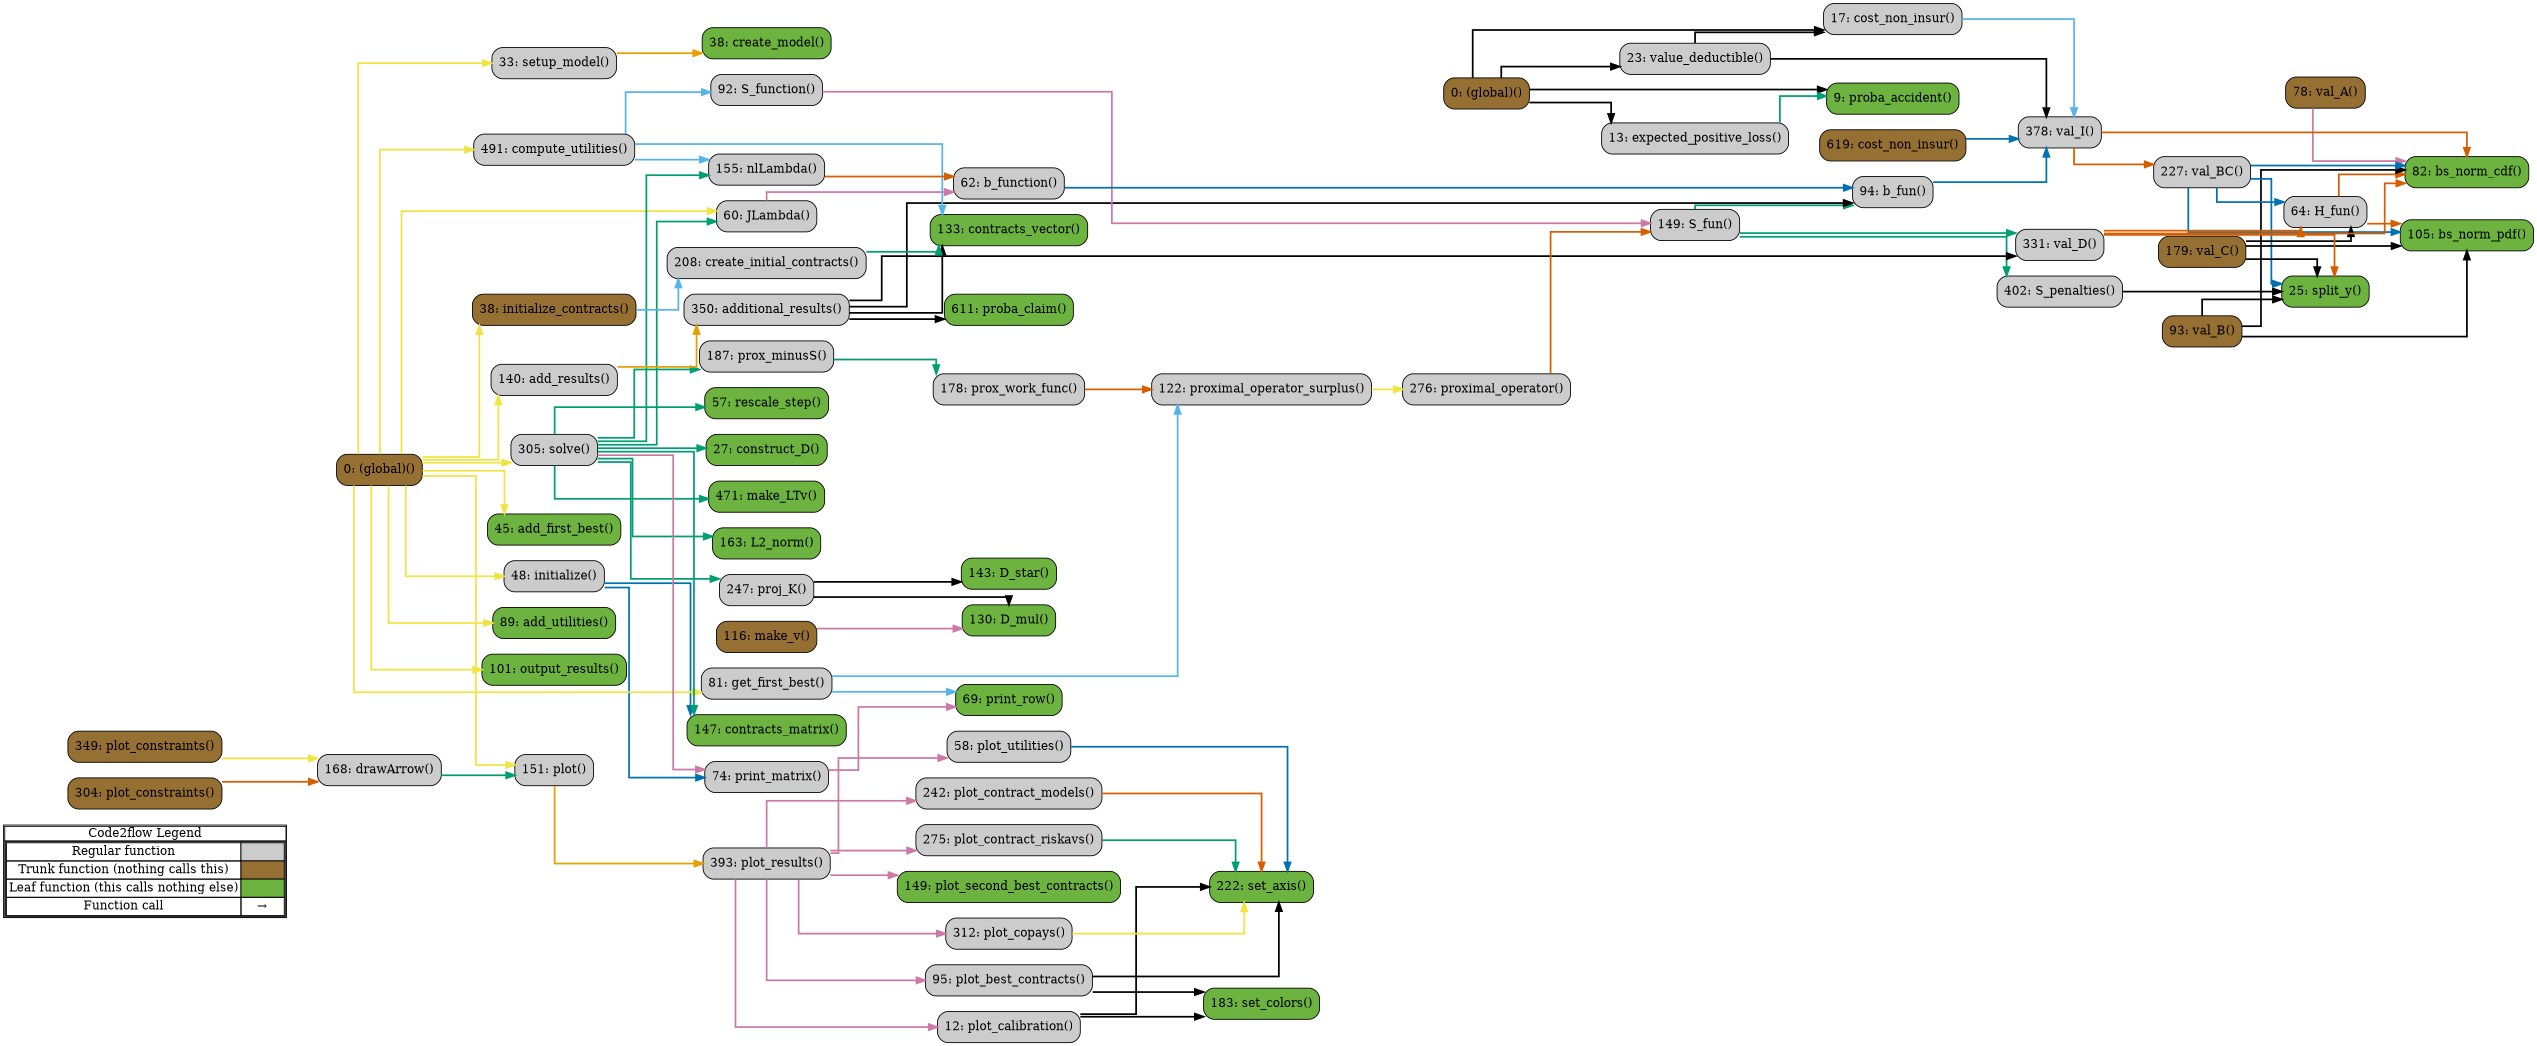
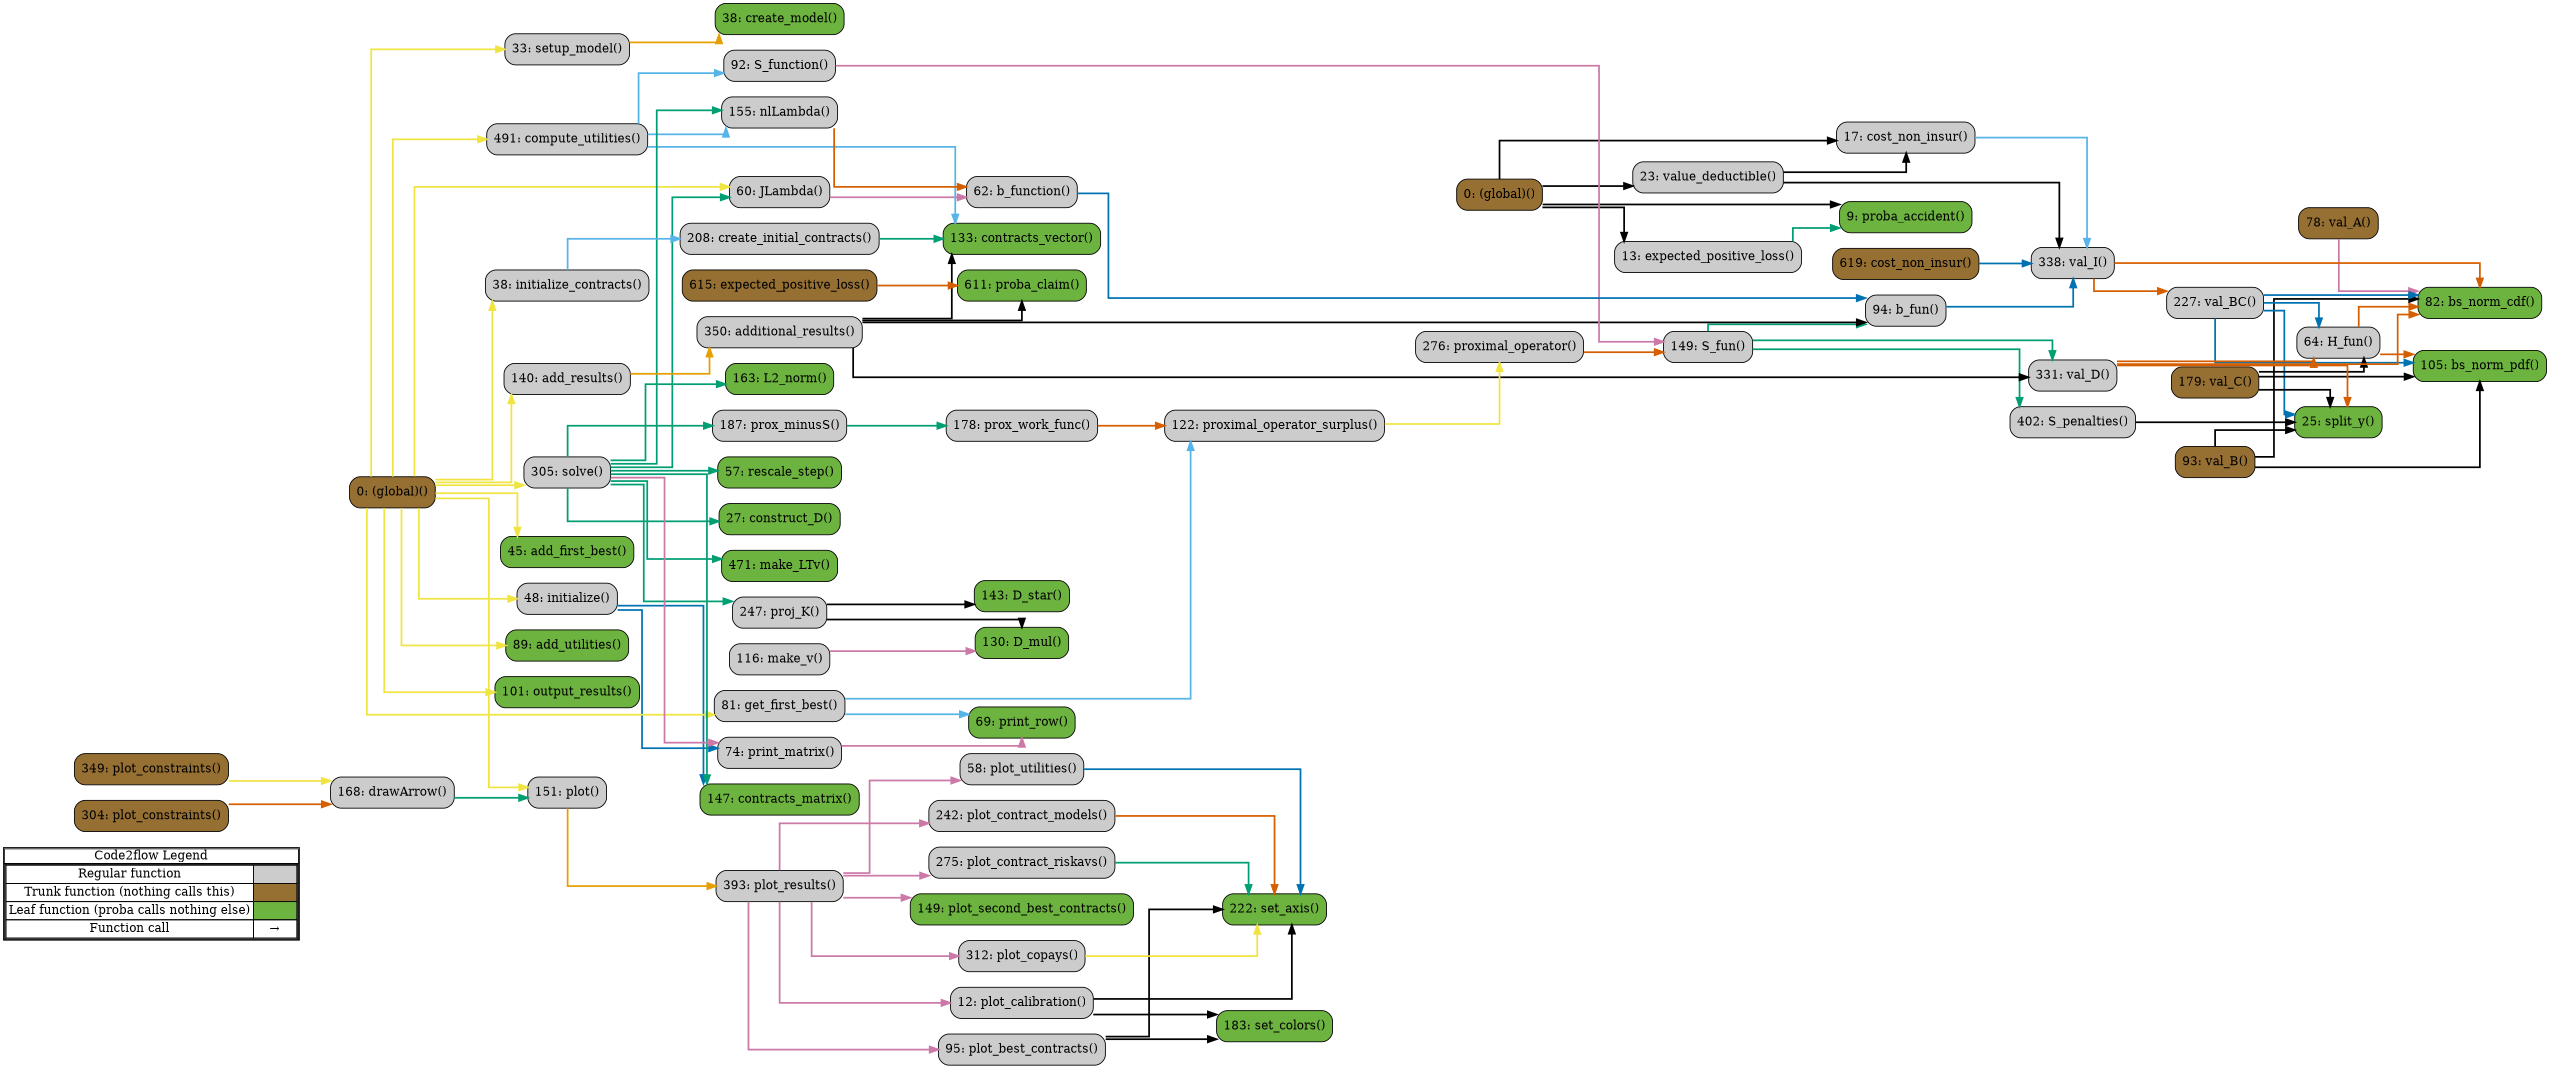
(2060, 132) -> (2073, 263)
none -> (780, 286)
(554, 310) -> (567, 286)
(767, 637) -> (780, 659)
(124, 888) -> (130, 910)
